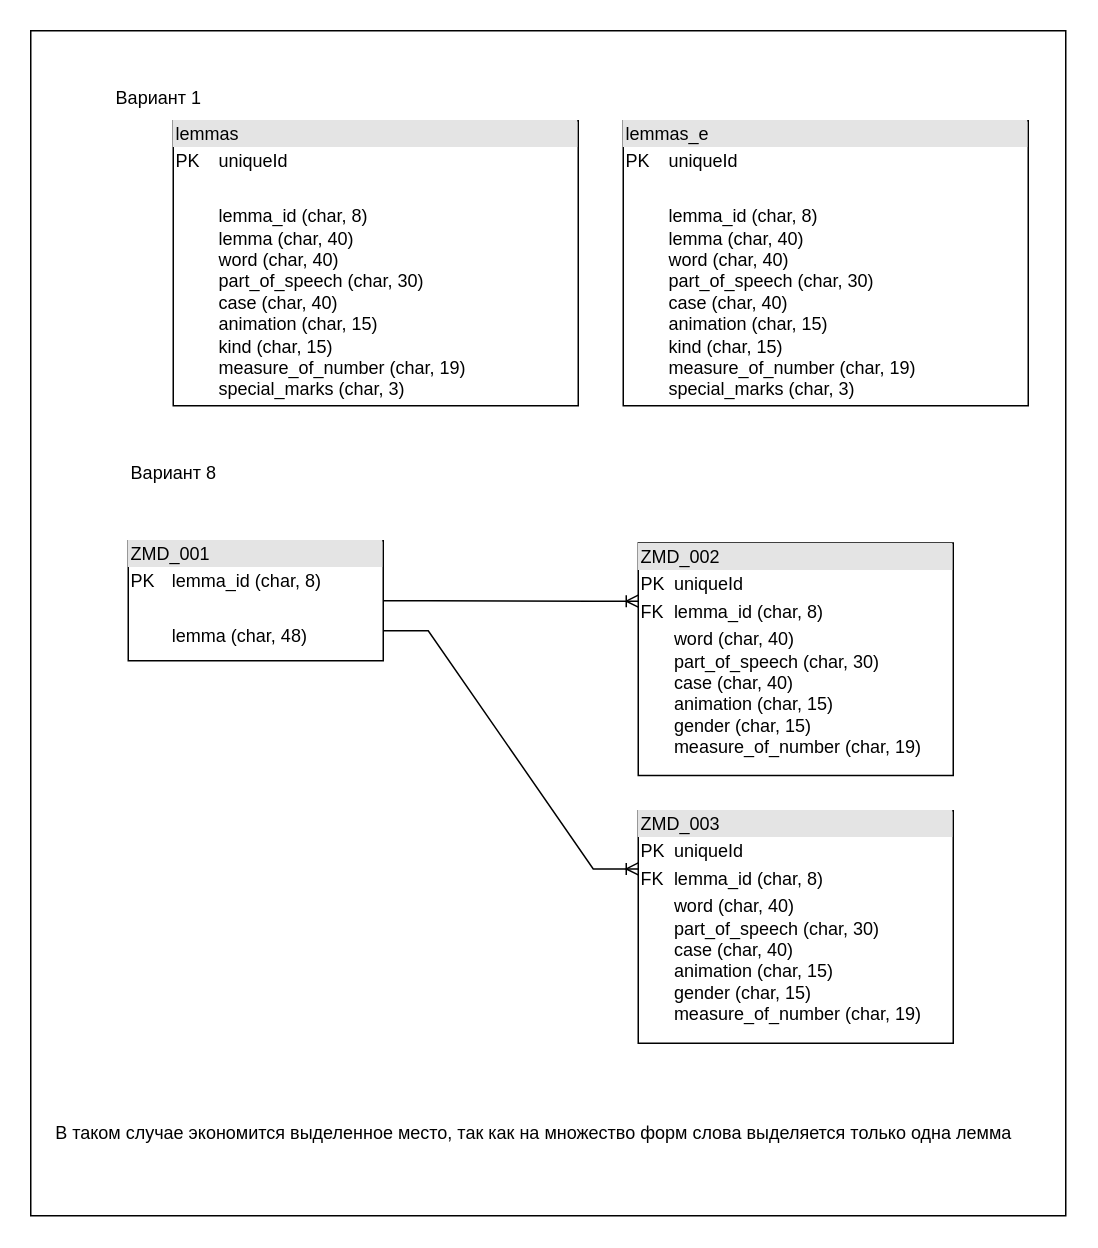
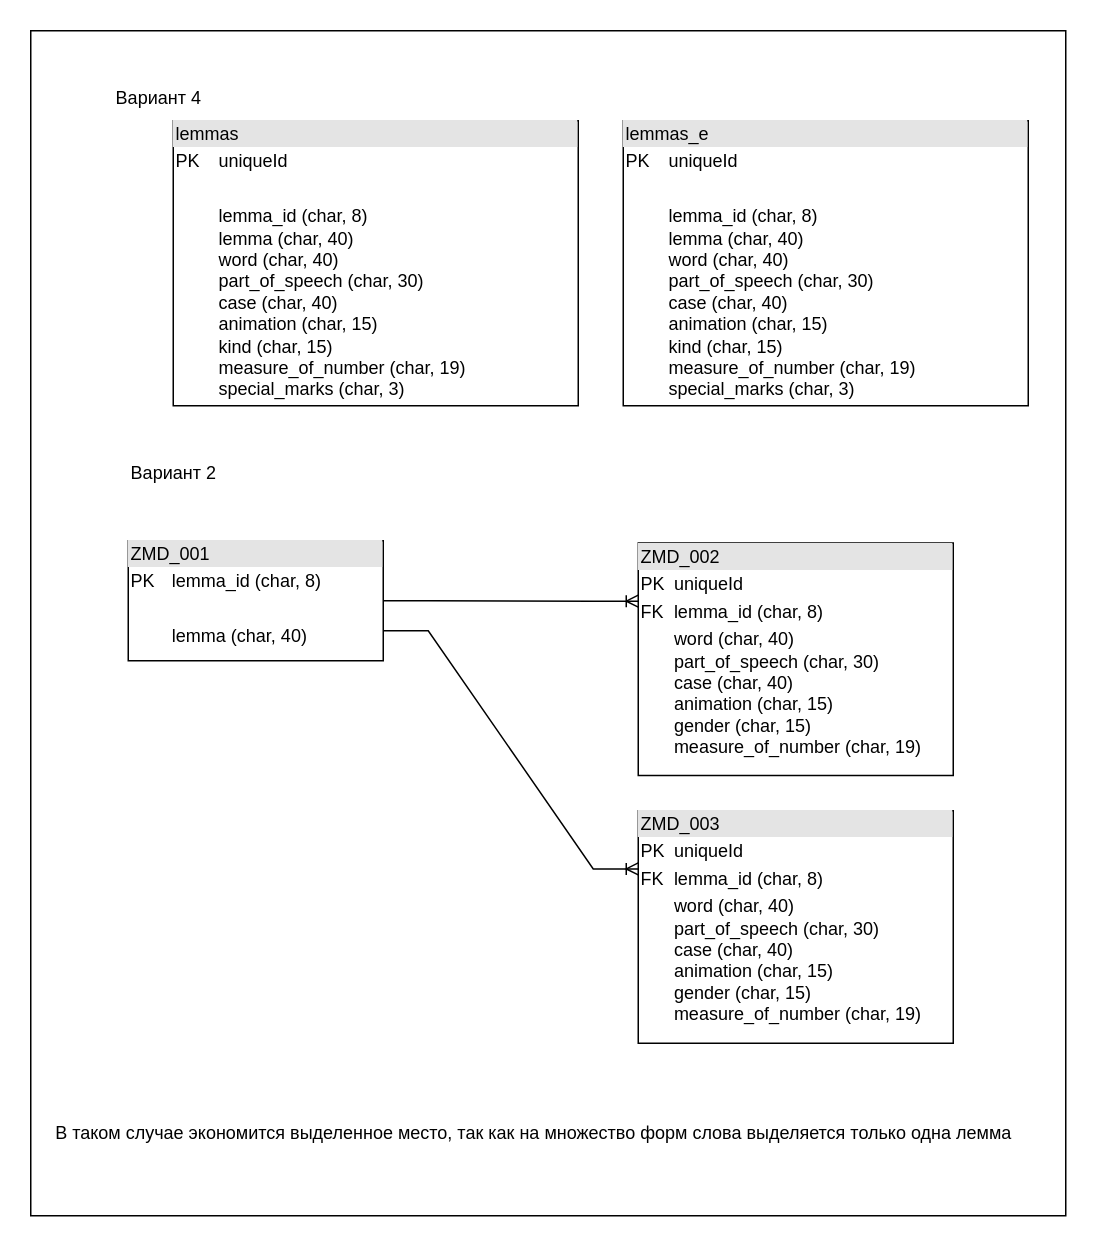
(159, 98) -> (159, 98)
(174, 473) -> (174, 473)
(217, 573) -> (217, 573)
